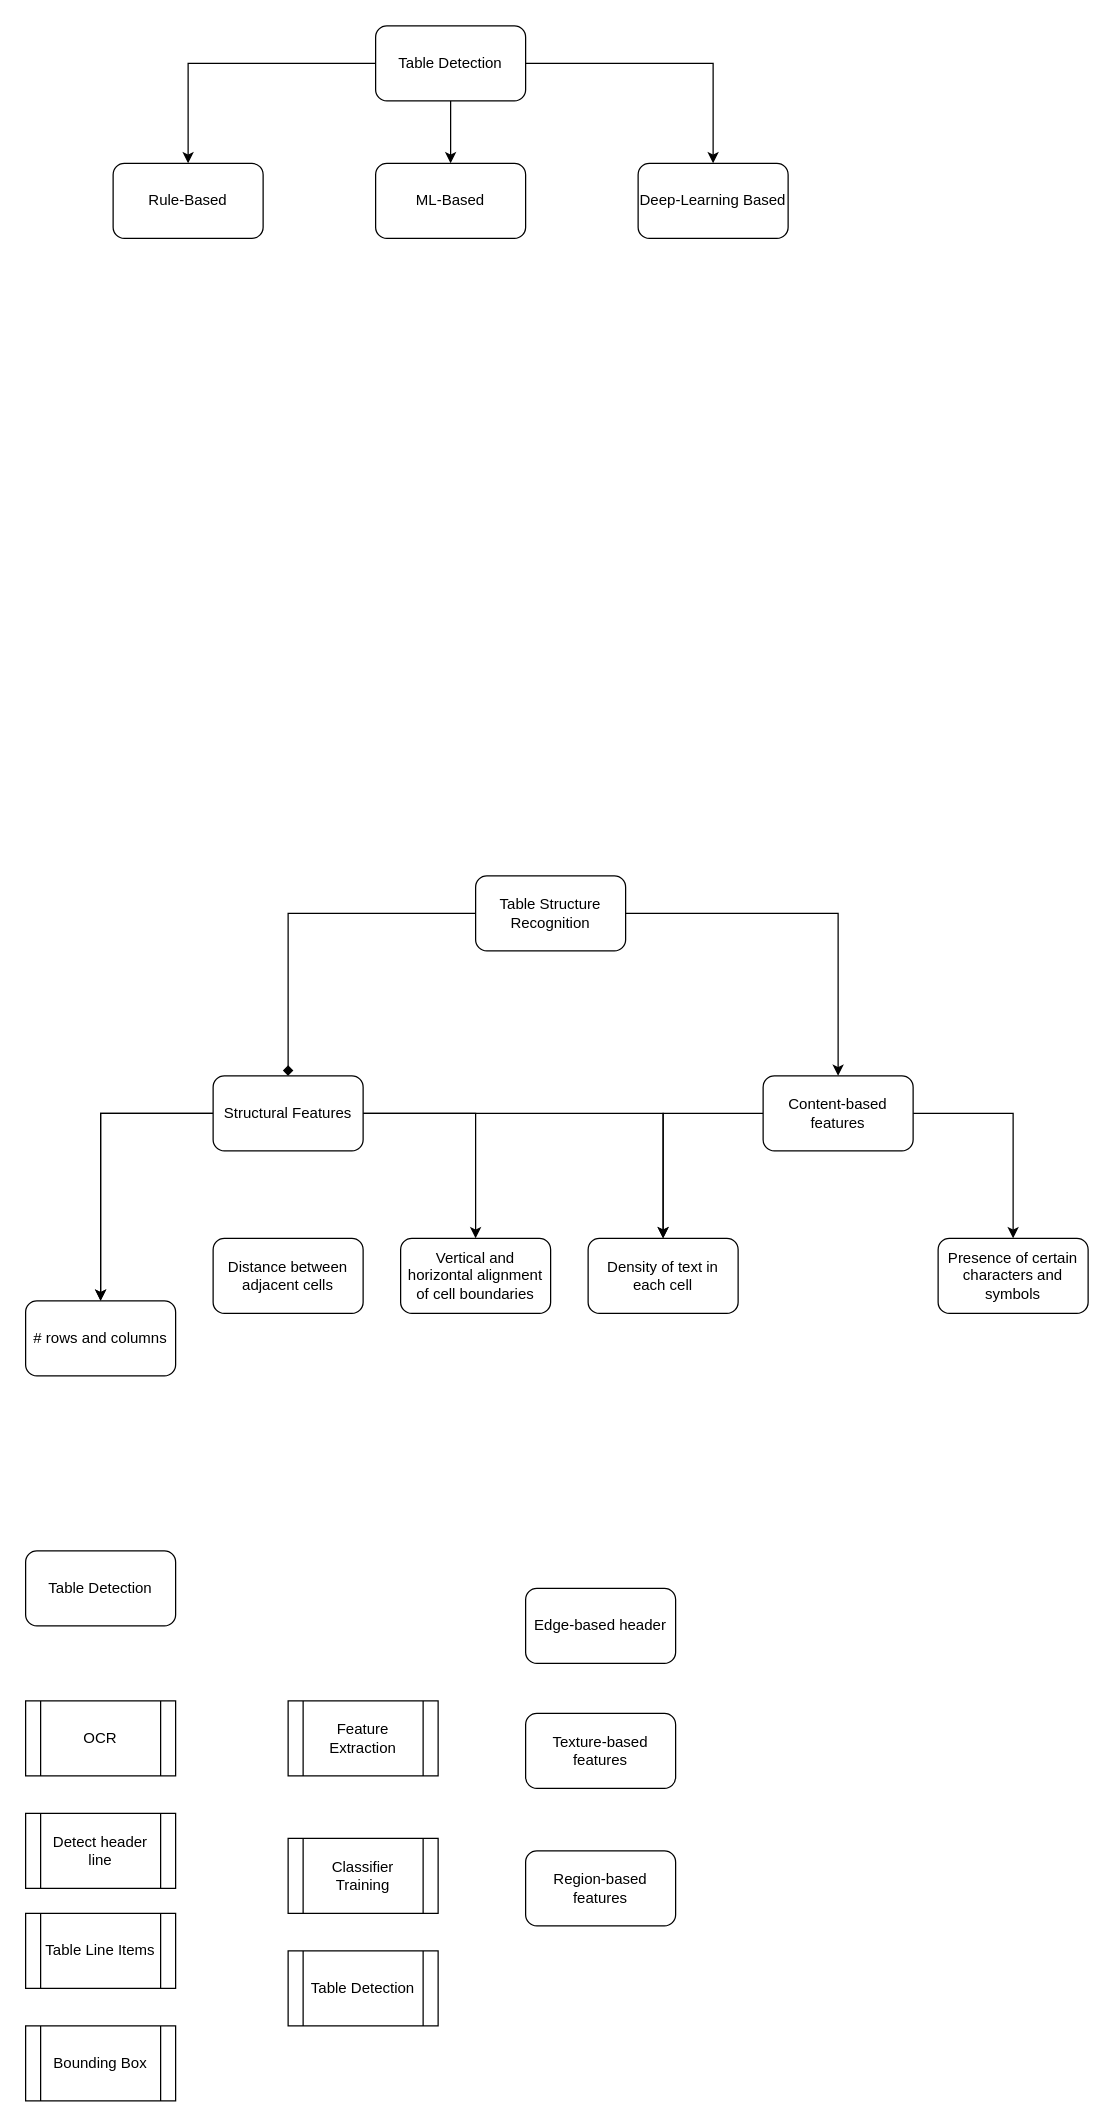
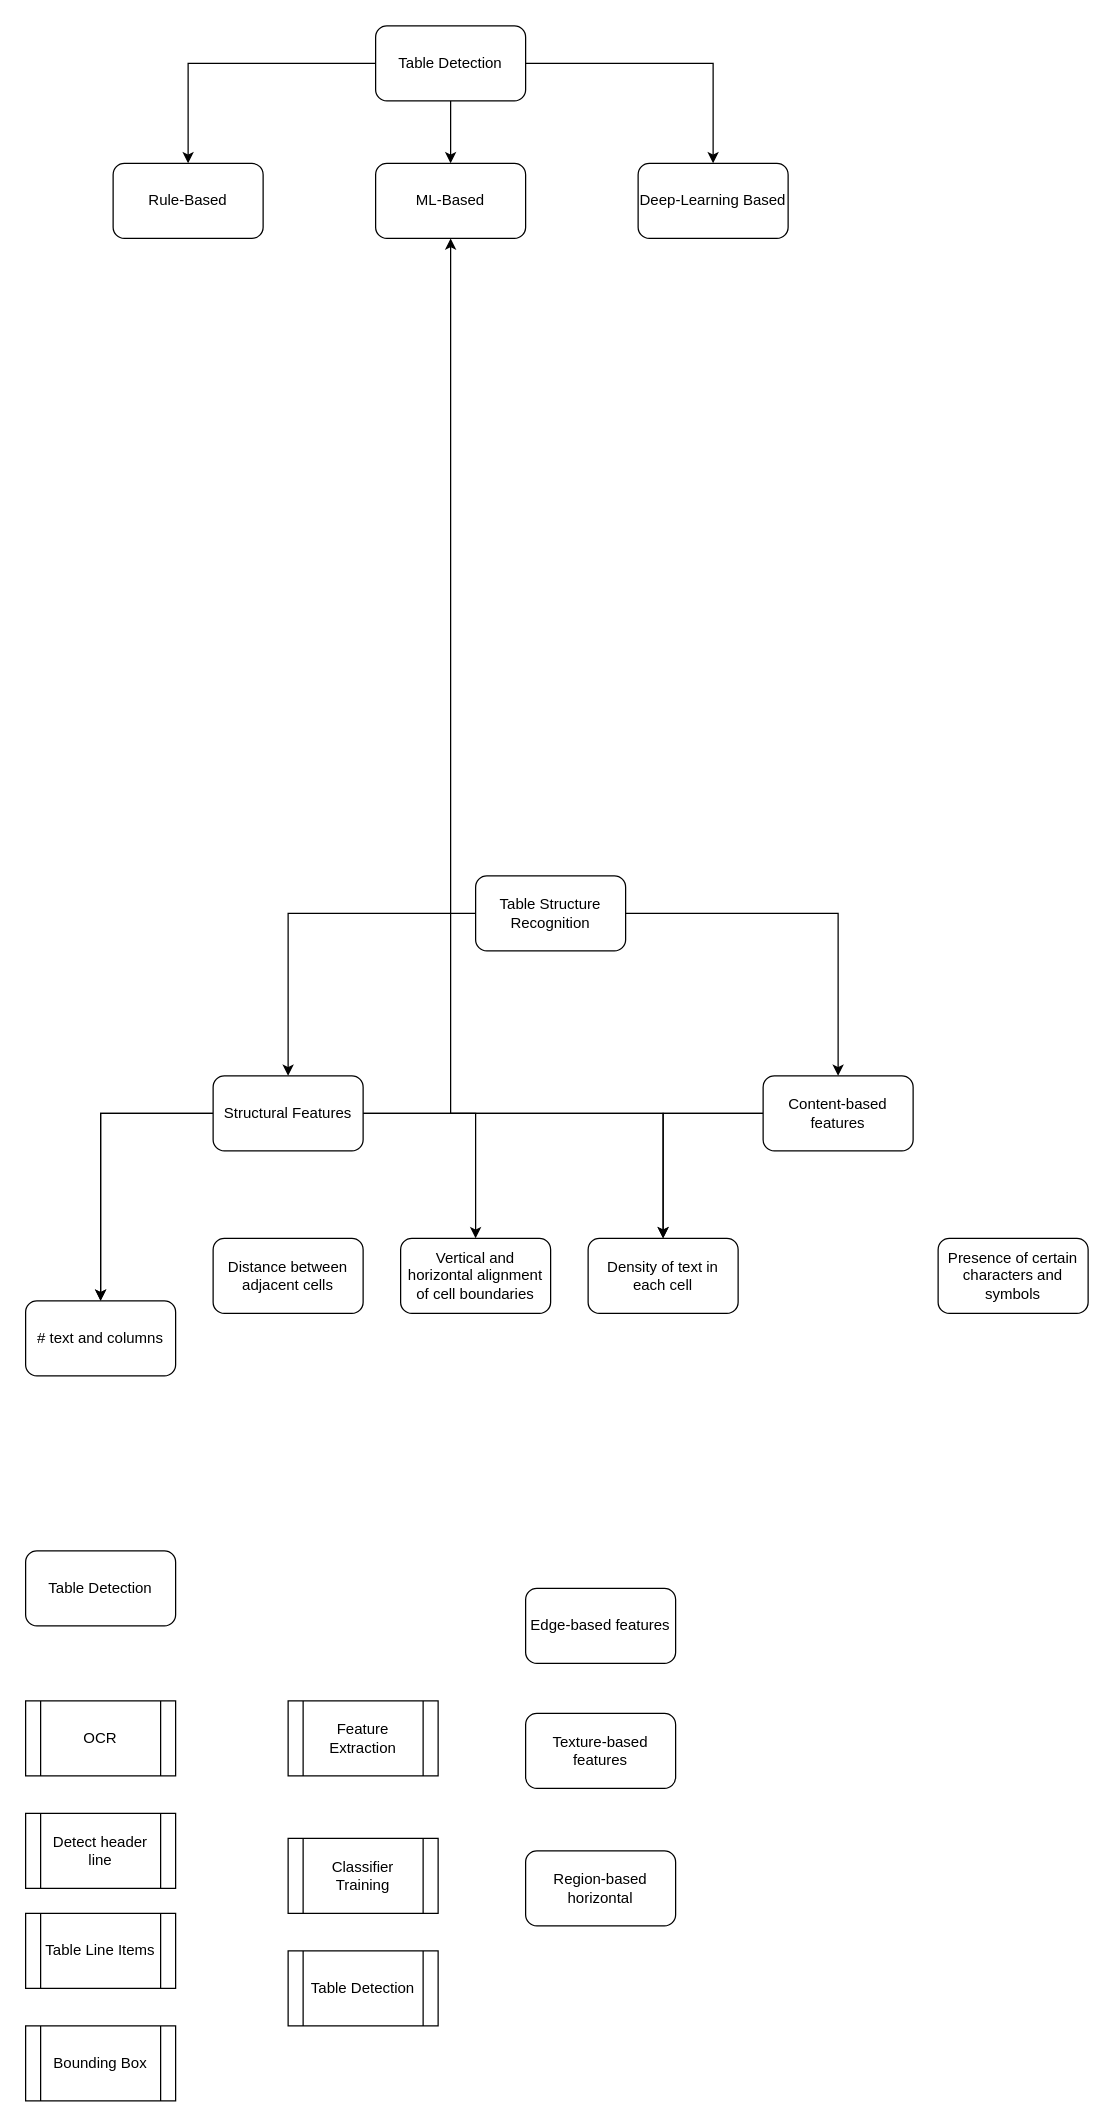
(288, 1065) -> (288, 1066)
(1013, 1121) -> (451, 679)
(101, 1338) -> (101, 1338)
(601, 1626) -> (601, 1626)
(601, 1888) -> (601, 1888)
